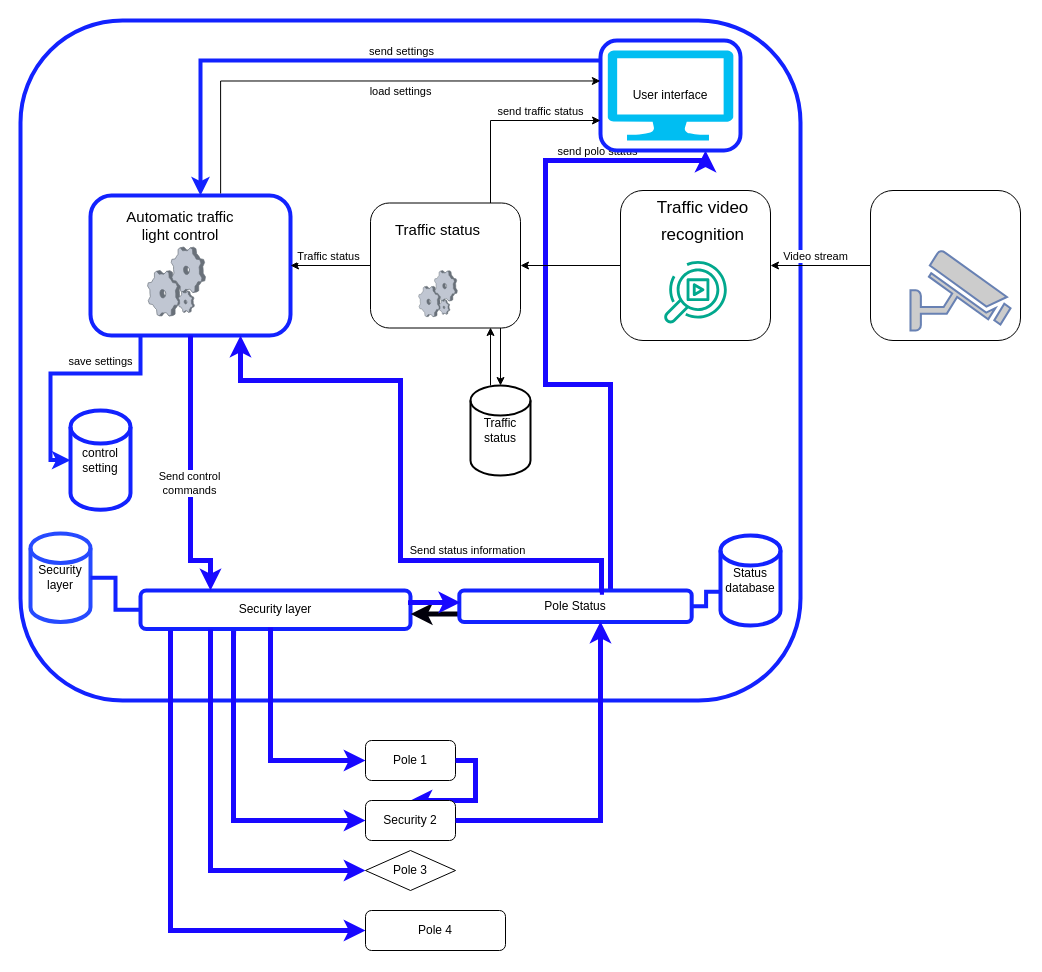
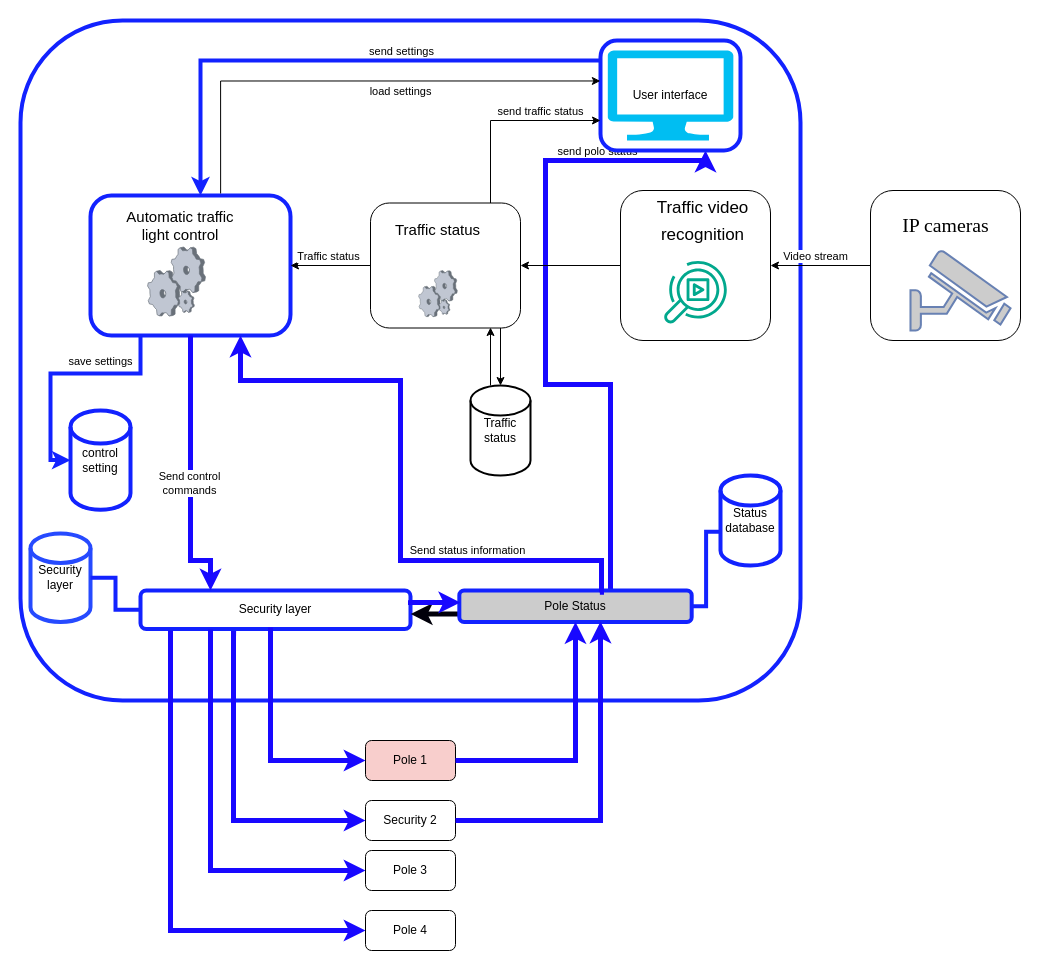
none -> (946, 226)
(751, 581) -> (751, 521)
(576, 606) -> (576, 606)
(411, 761) -> (411, 761)
(470, 801) -> (576, 748)
(411, 871) -> (411, 871)
(436, 931) -> (411, 931)
